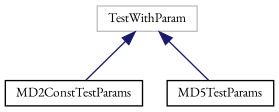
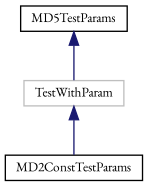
(189, 61) -> (74, 63)
